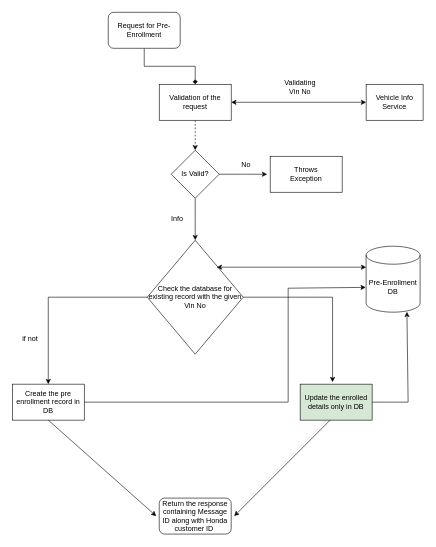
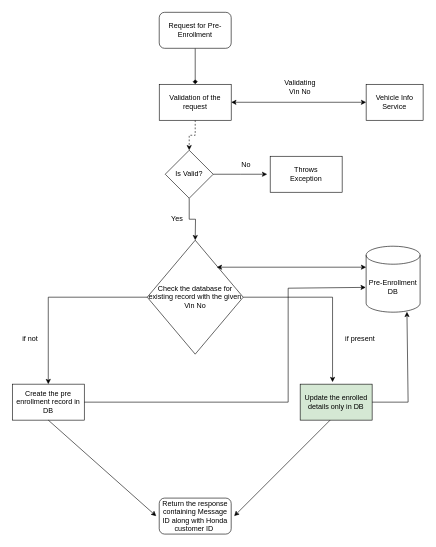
(144, 30) -> (195, 30)
(195, 174) -> (189, 174)
(177, 219) -> (177, 219)
none -> (360, 339)
